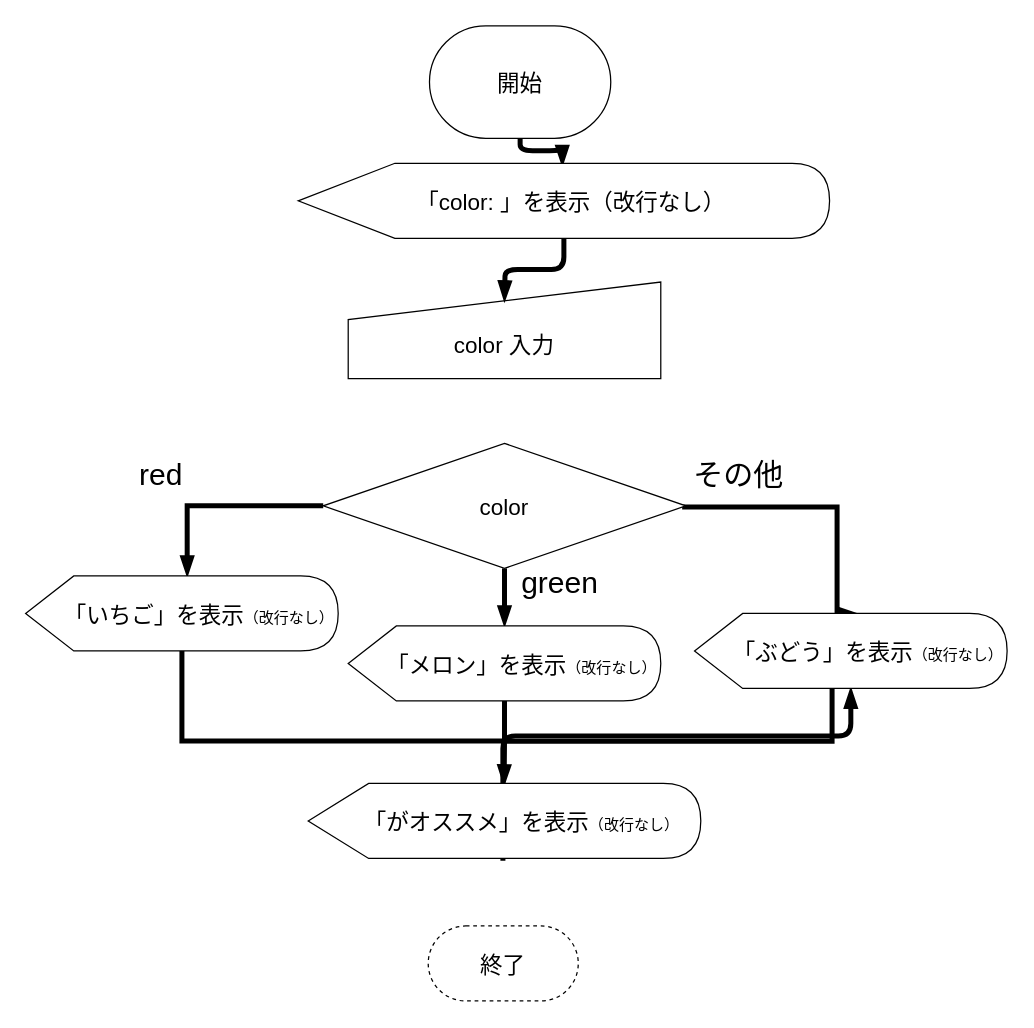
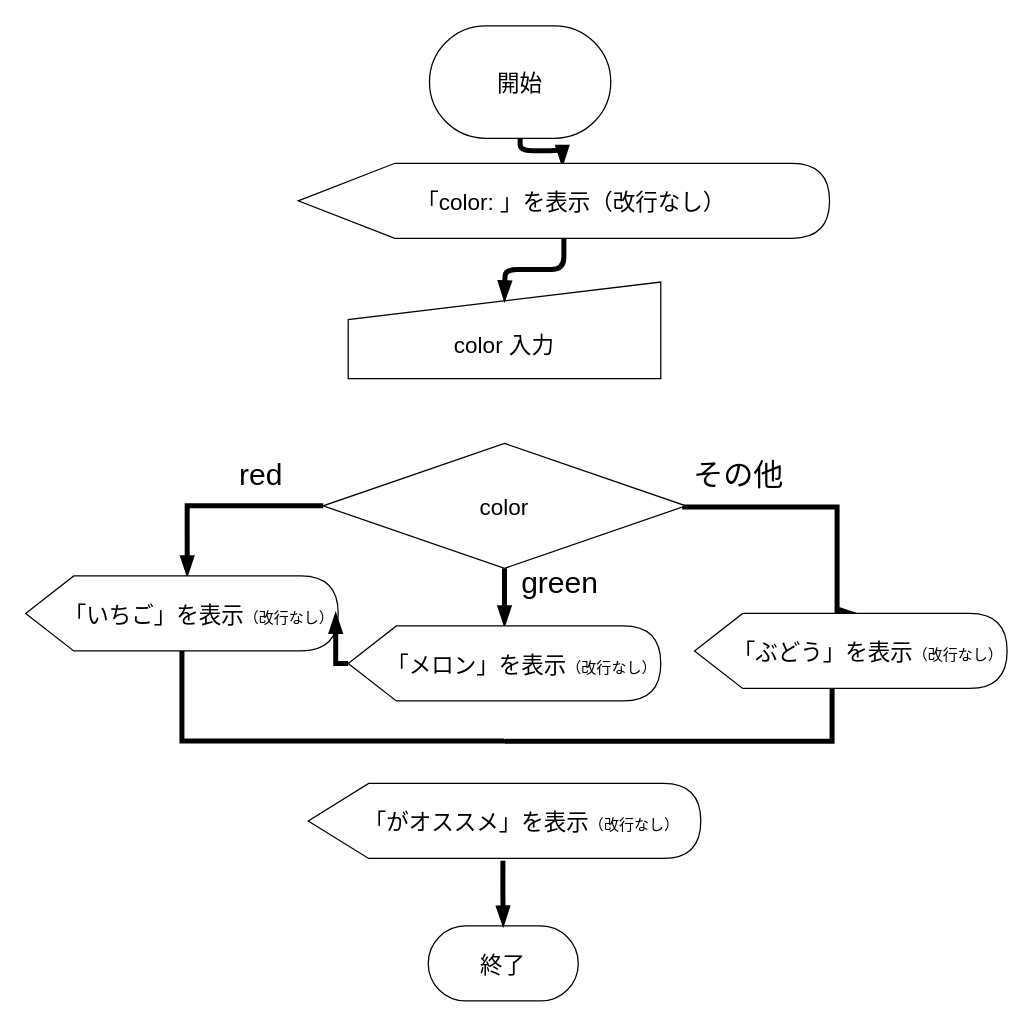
(161, 476) -> (261, 476)
(504, 718) -> (336, 654)
(689, 736) -> (503, 882)
(503, 963) -> (503, 963)
